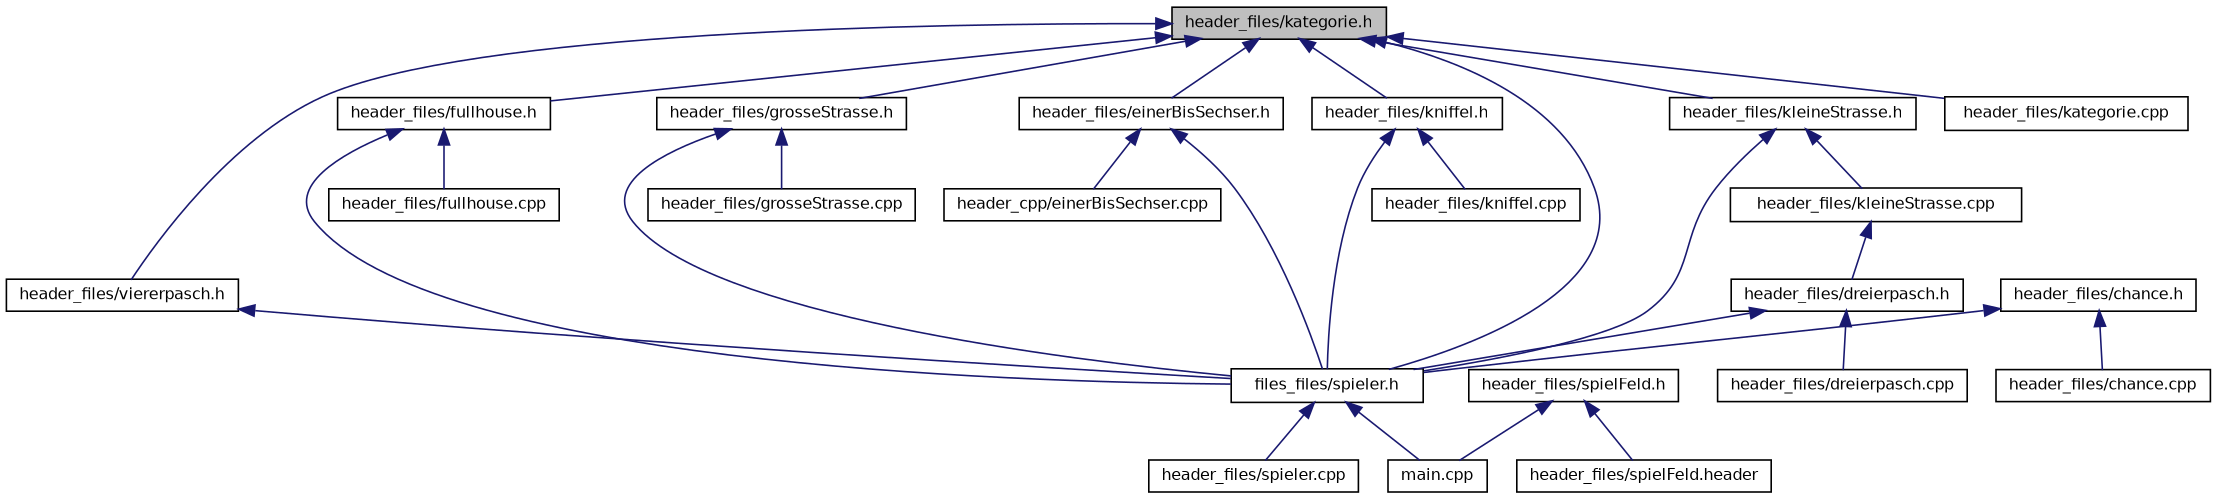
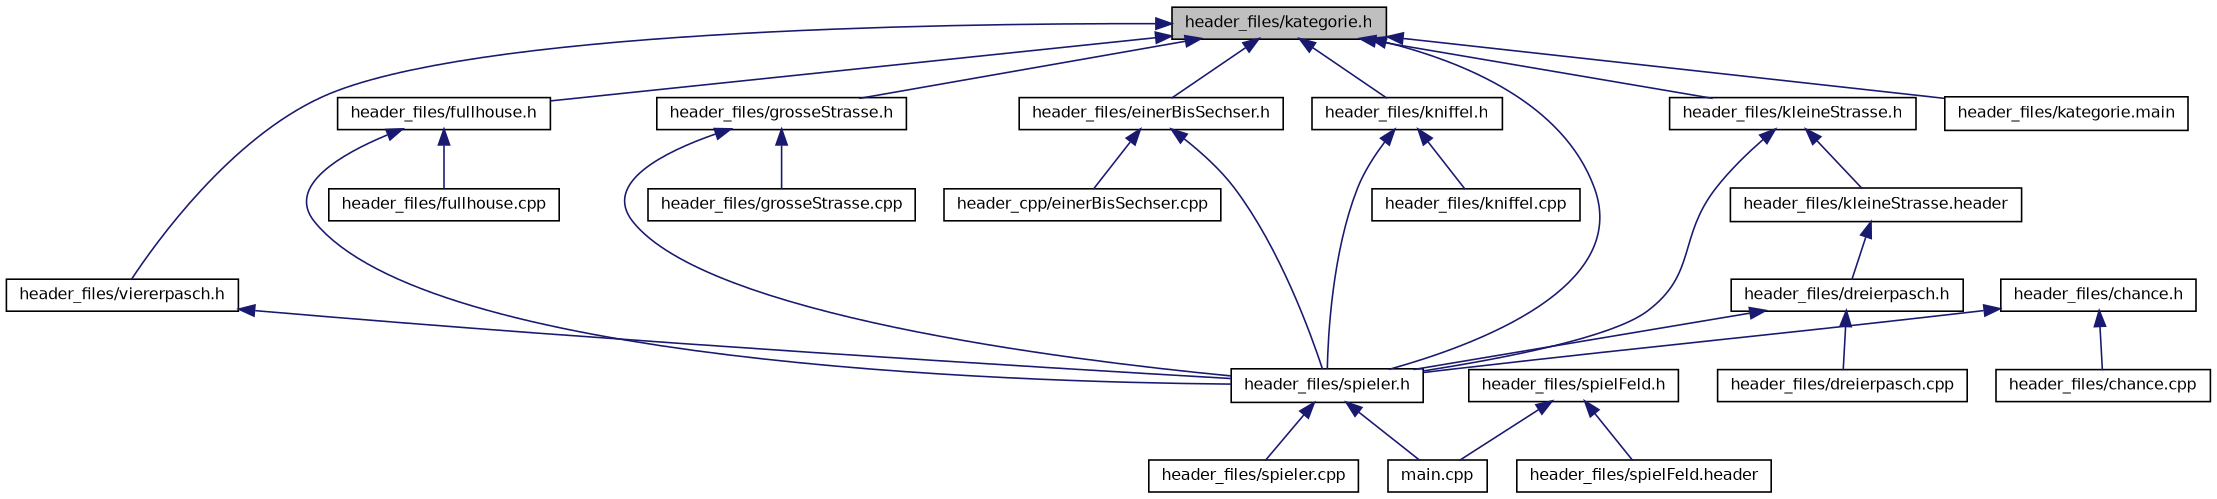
(2066, 114) -> (2066, 114)
(1876, 205) -> (1876, 205)
(1327, 386) -> (1327, 386)
